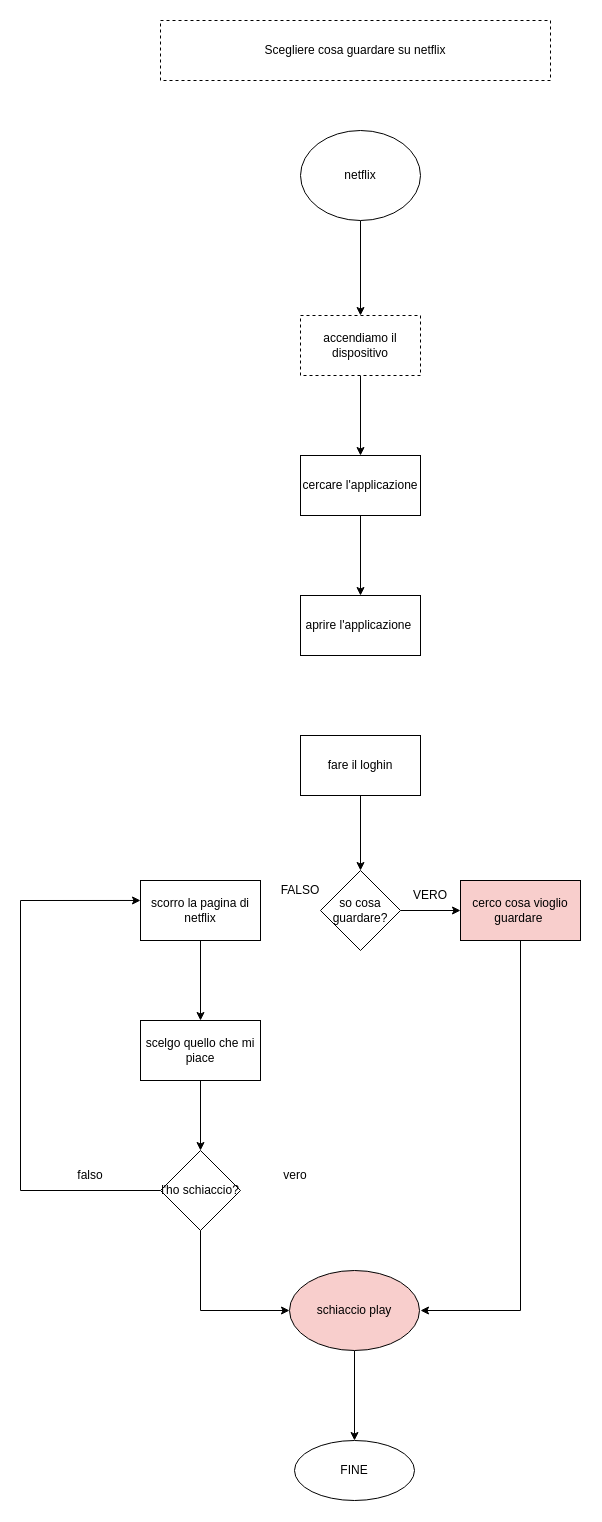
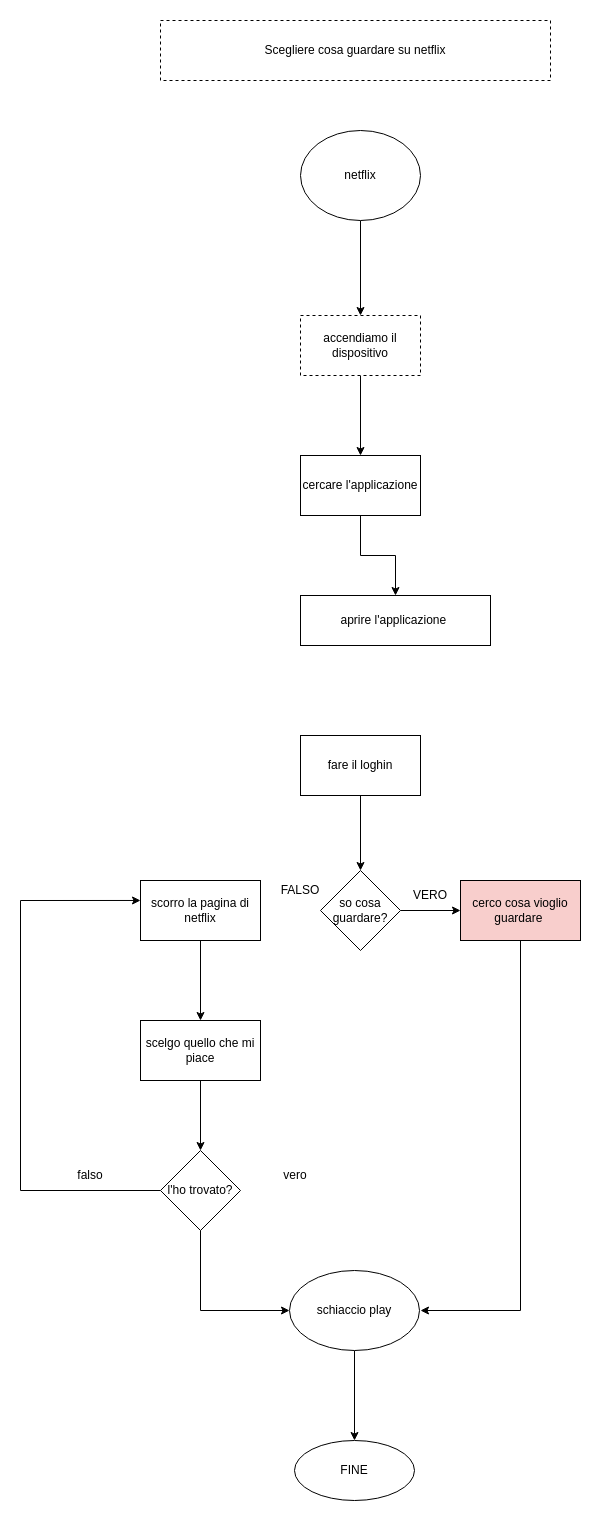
(361, 626) -> (396, 621)
(201, 1191) -> (201, 1191)
(355, 1311) -> (355, 1311)
